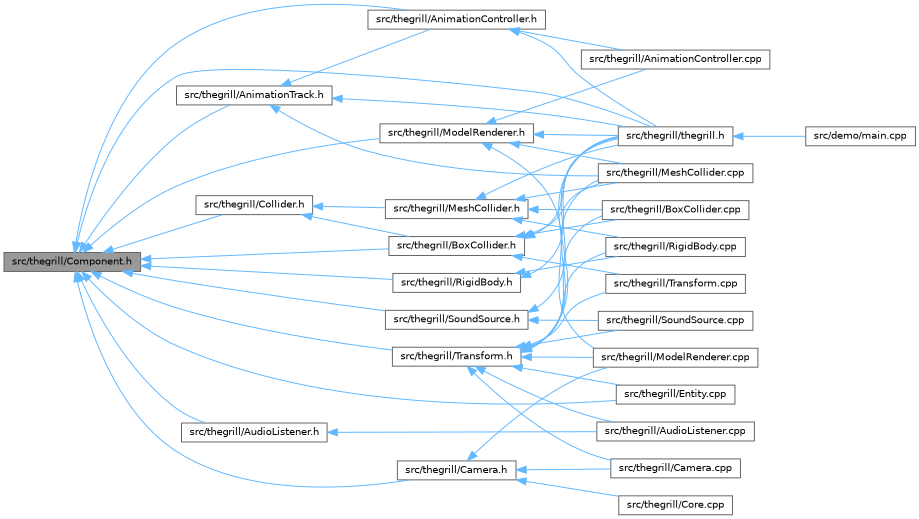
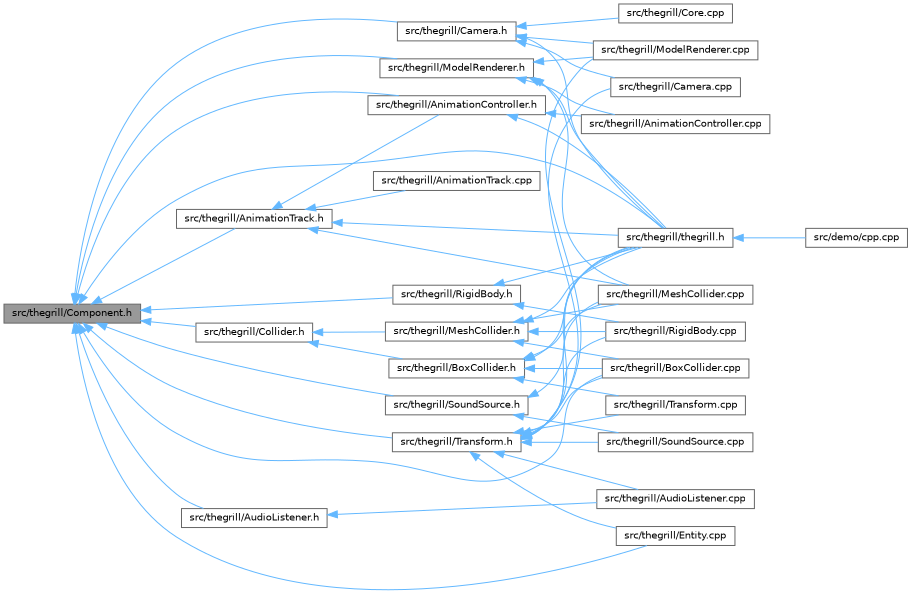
none -> (565, 81)
(861, 136) -> (857, 238)
none -> (457, 181)
(270, 254) -> (347, 460)
